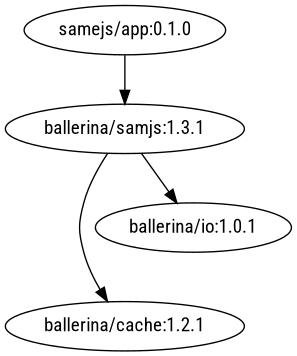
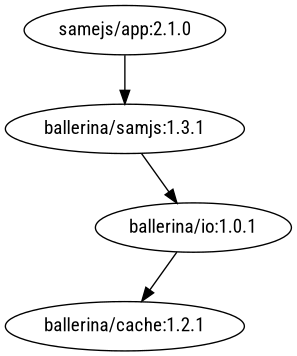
(125, 30) -> (125, 30)
(80, 221) -> (163, 271)
